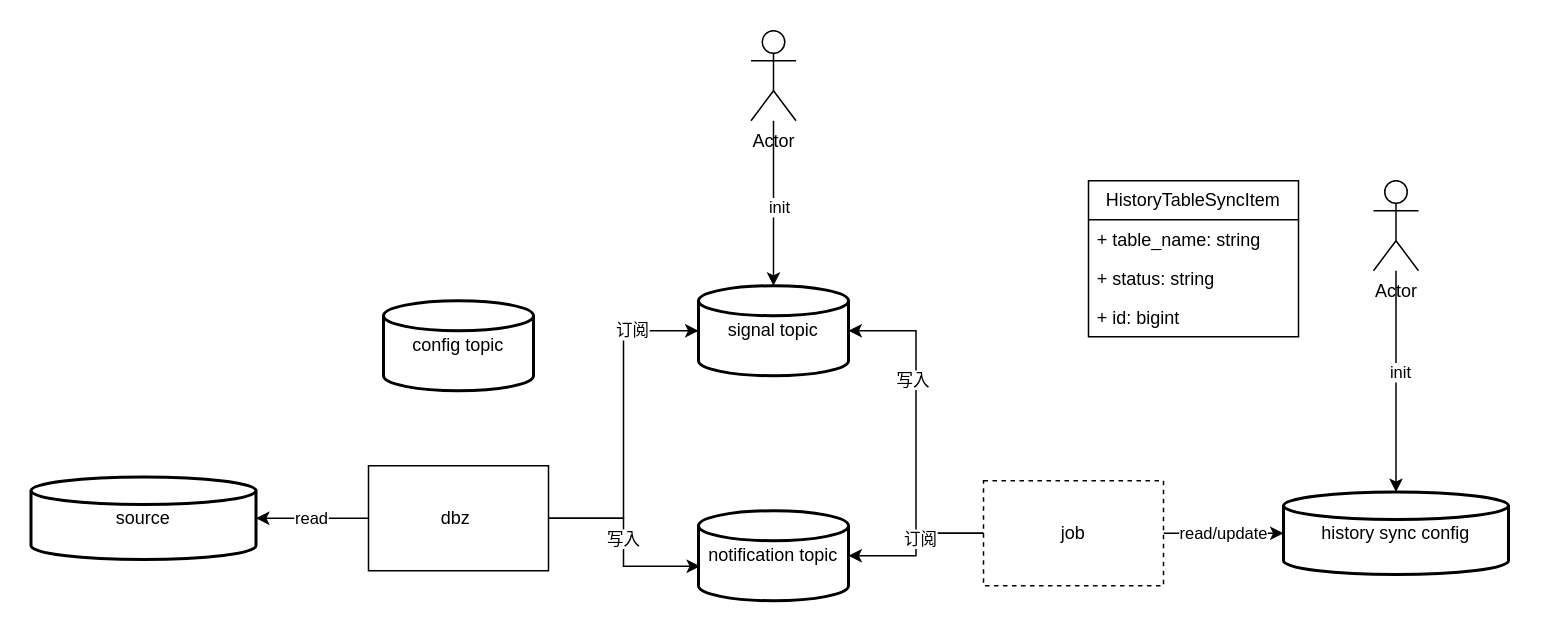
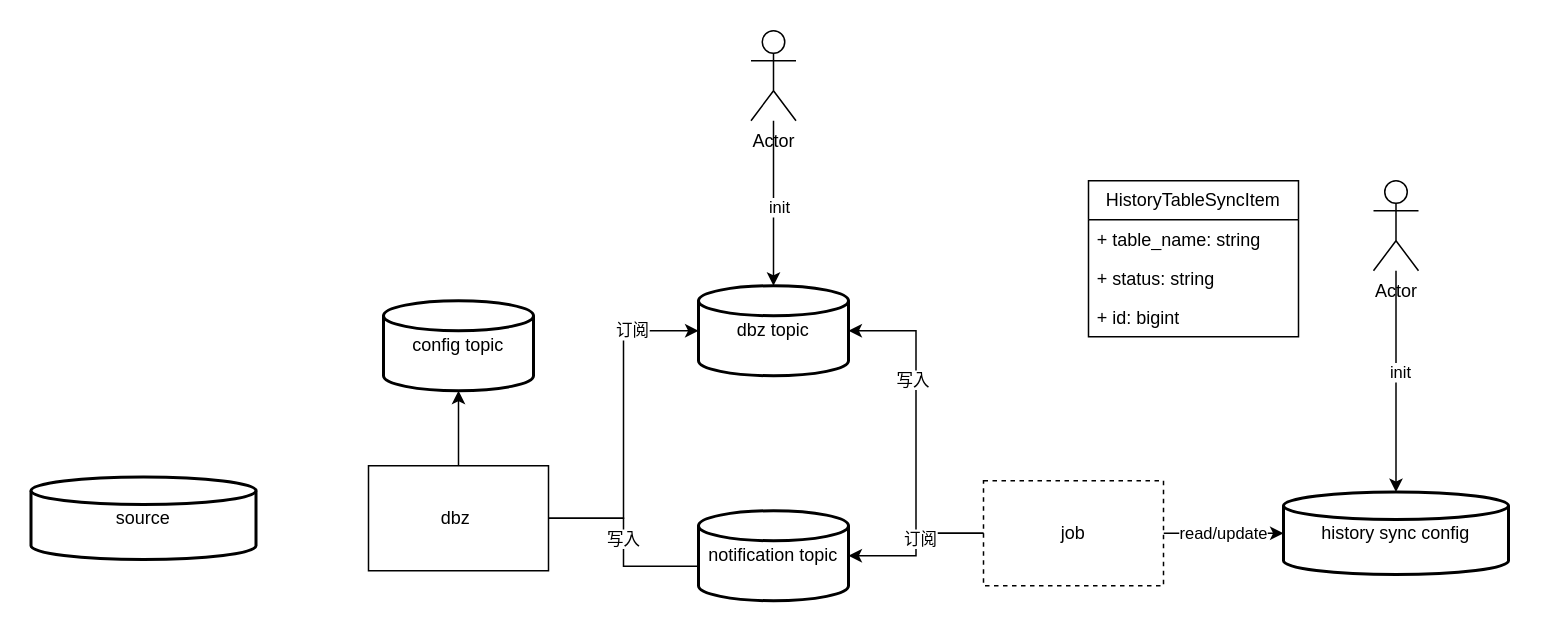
(773, 331) -> (773, 331)
none -> (458, 434)
(317, 518) -> none
(688, 566) -> (692, 566)
